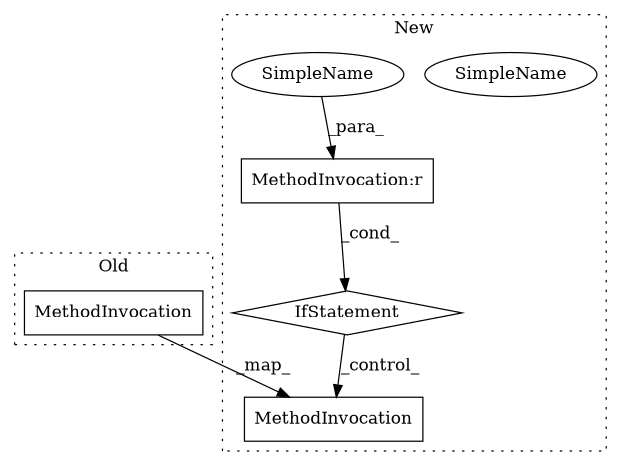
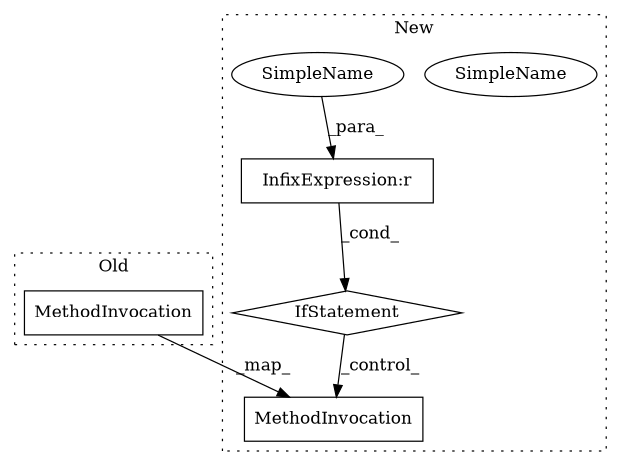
(337, 181) -> (337, 181)
